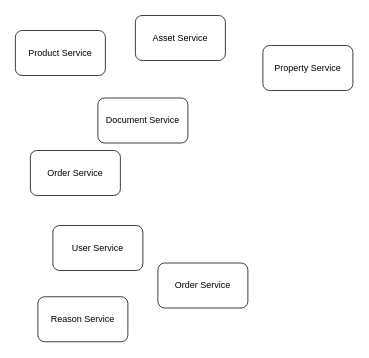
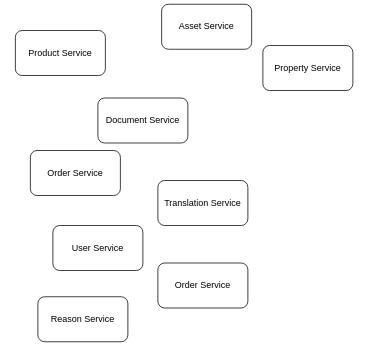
(180, 38) -> (207, 27)
none -> (203, 203)
